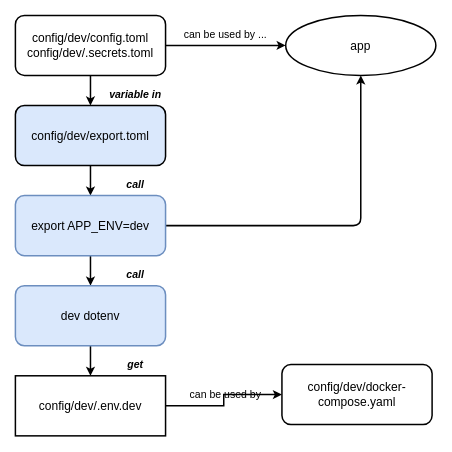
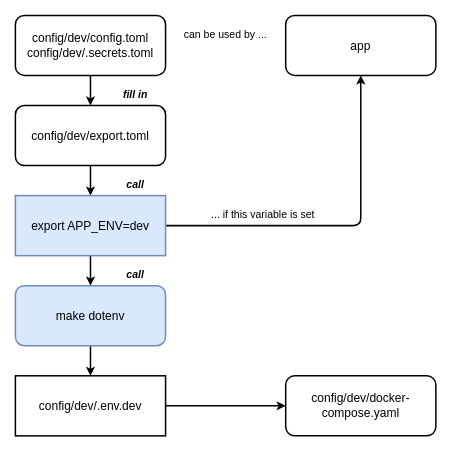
(222, 45) -> none
(360, 45) -> (360, 45)
(135, 94) -> (135, 94)
(90, 135) -> (90, 135)
none -> (263, 214)
(90, 225) -> (90, 225)
(90, 315) -> (90, 315)
(135, 364) -> none
(225, 394) -> none
(357, 394) -> (360, 405)
